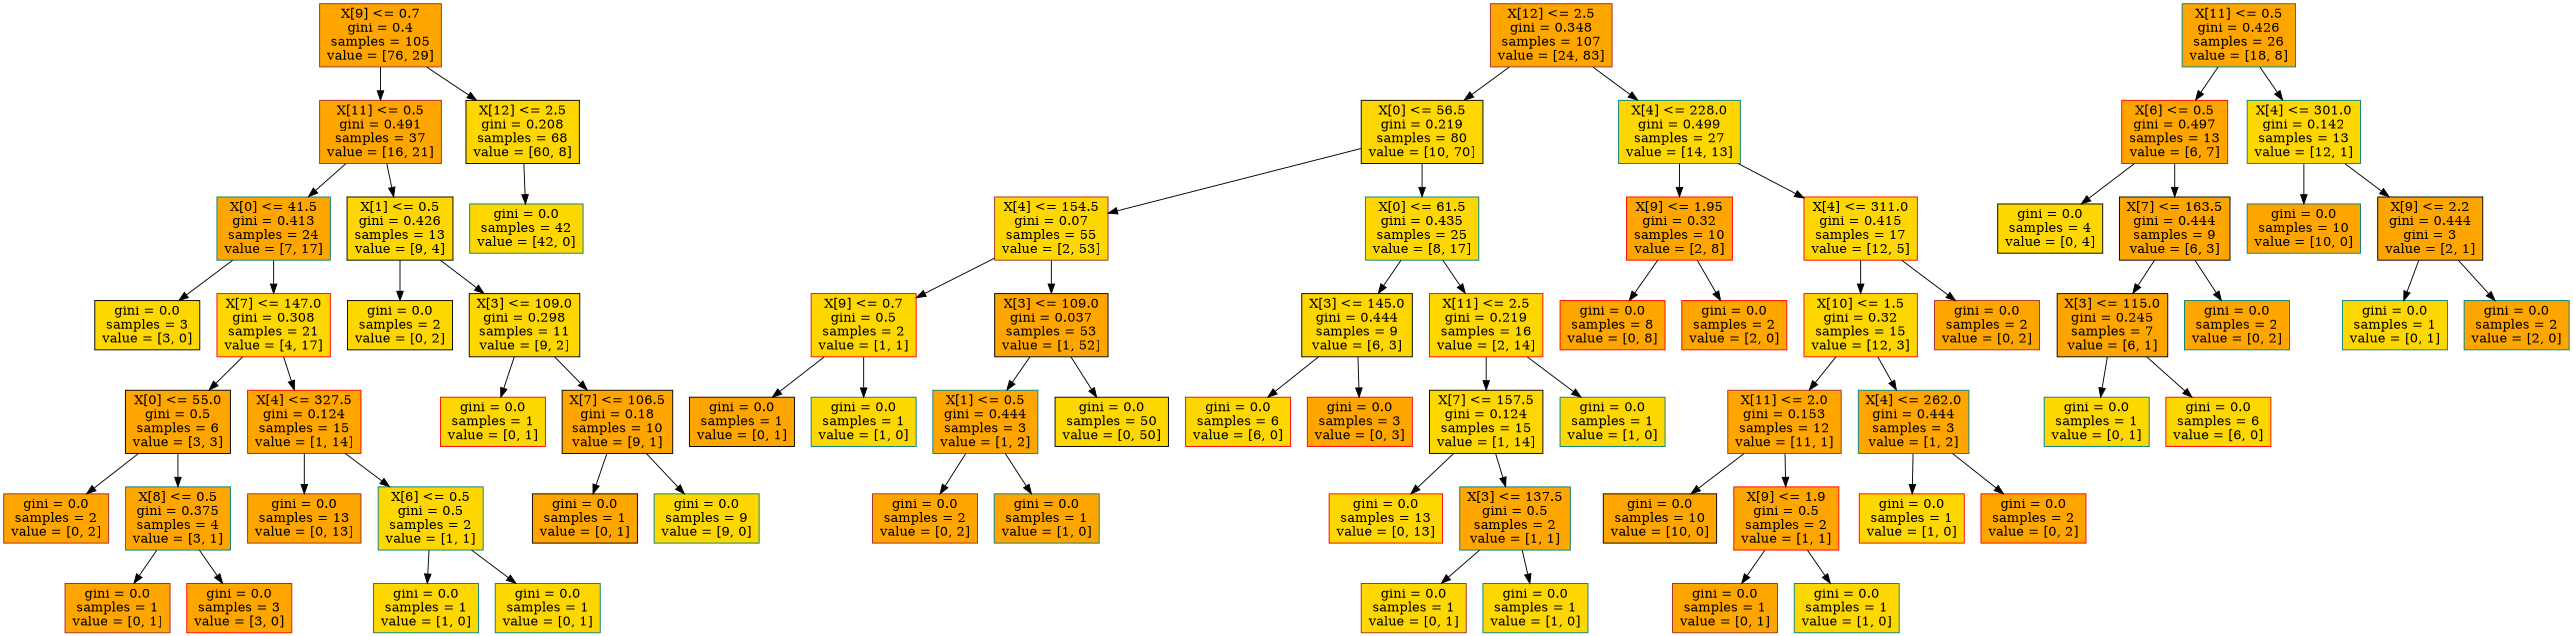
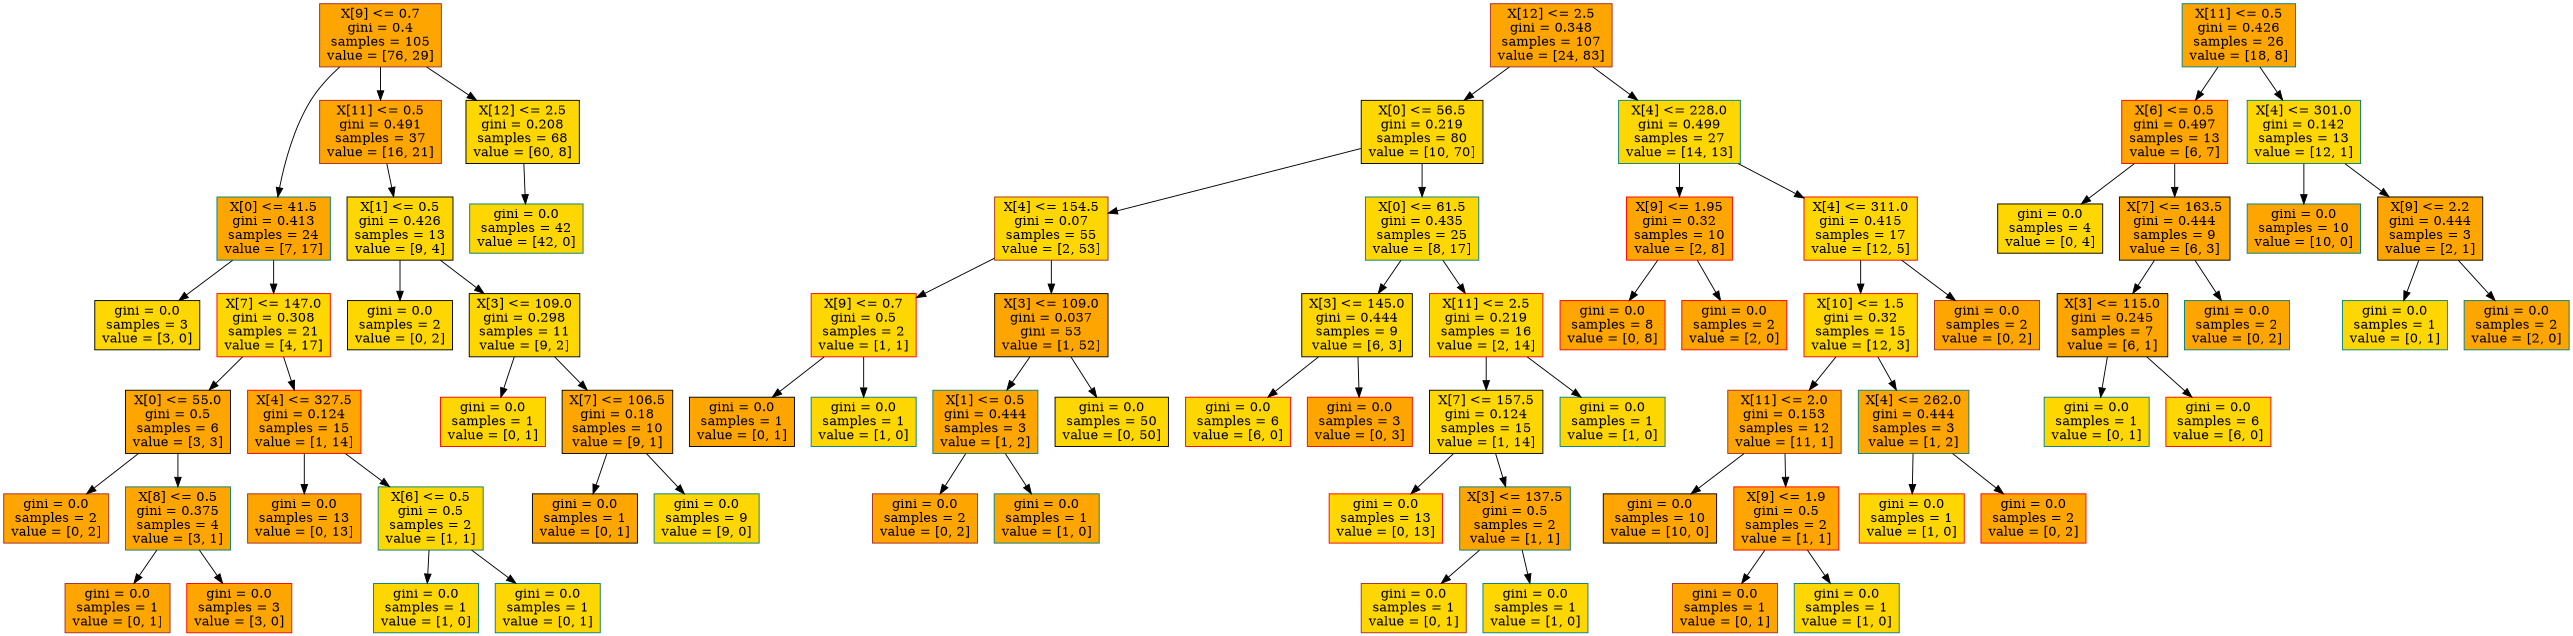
(331, 177) -> (299, 122)
(2430, 229) -> (2430, 229)
(1051, 325) -> (1051, 325)
